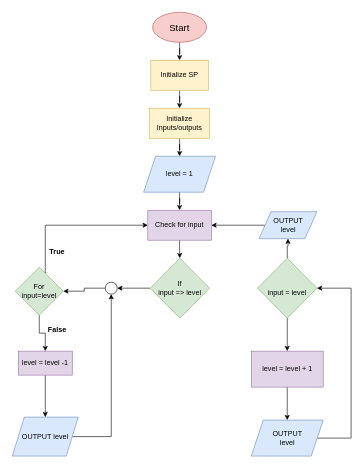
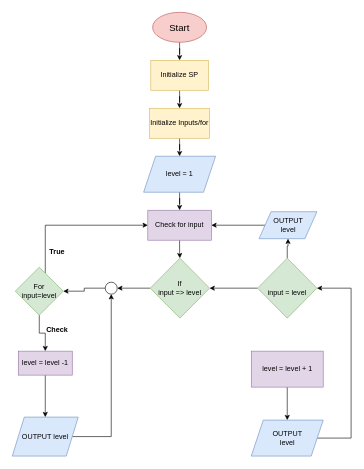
(180, 123) -> (180, 123)
(57, 330) -> (57, 330)
(287, 345) -> (215, 288)
